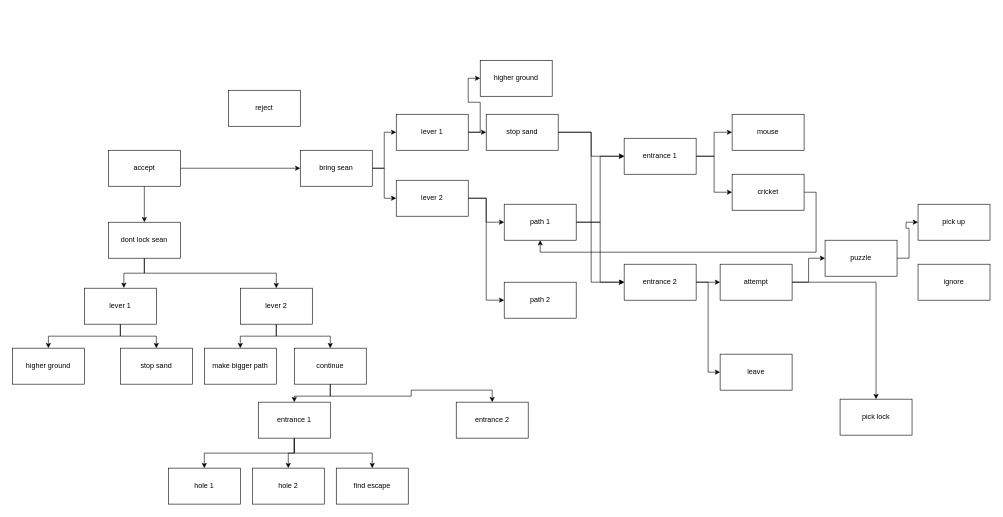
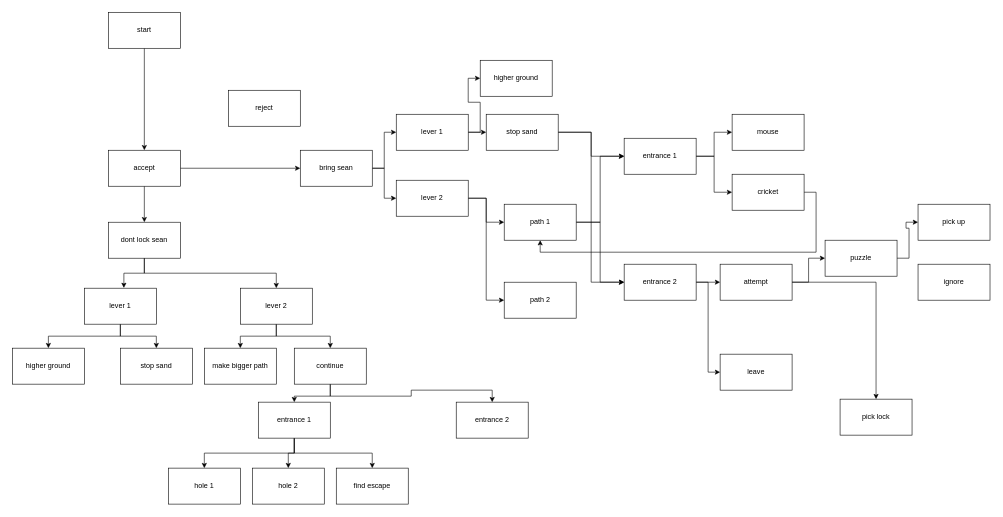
none -> (144, 30)
none -> (144, 144)
